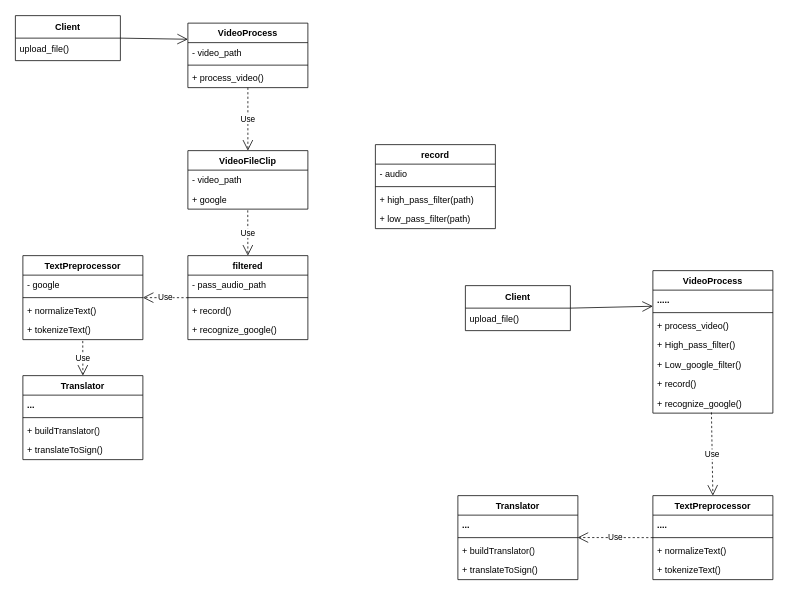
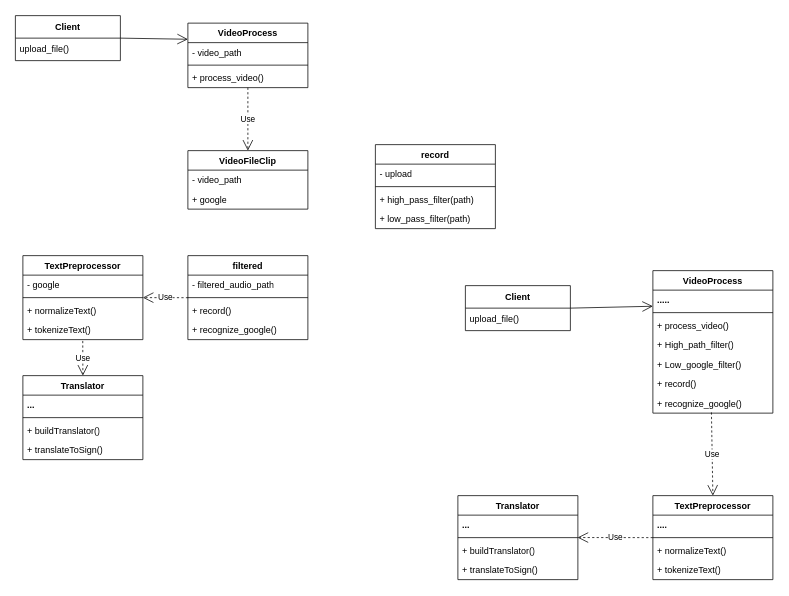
(395, 175) -> (398, 175)
(248, 231) -> none
(233, 286) -> (241, 286)
(703, 346) -> (703, 346)
